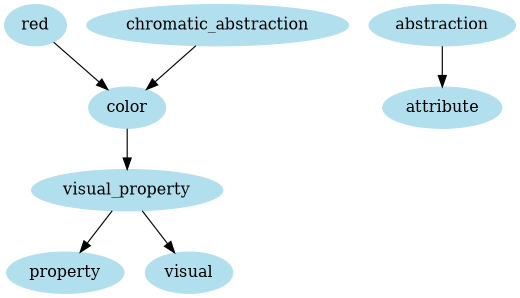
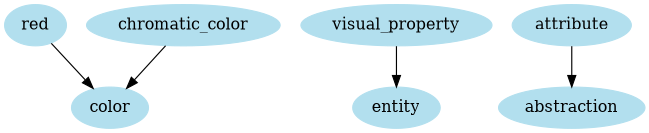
(218, 25) -> (183, 25)
(442, 61) -> (572, 61)
(127, 143) -> none
(65, 273) -> none
(189, 273) -> (396, 108)
